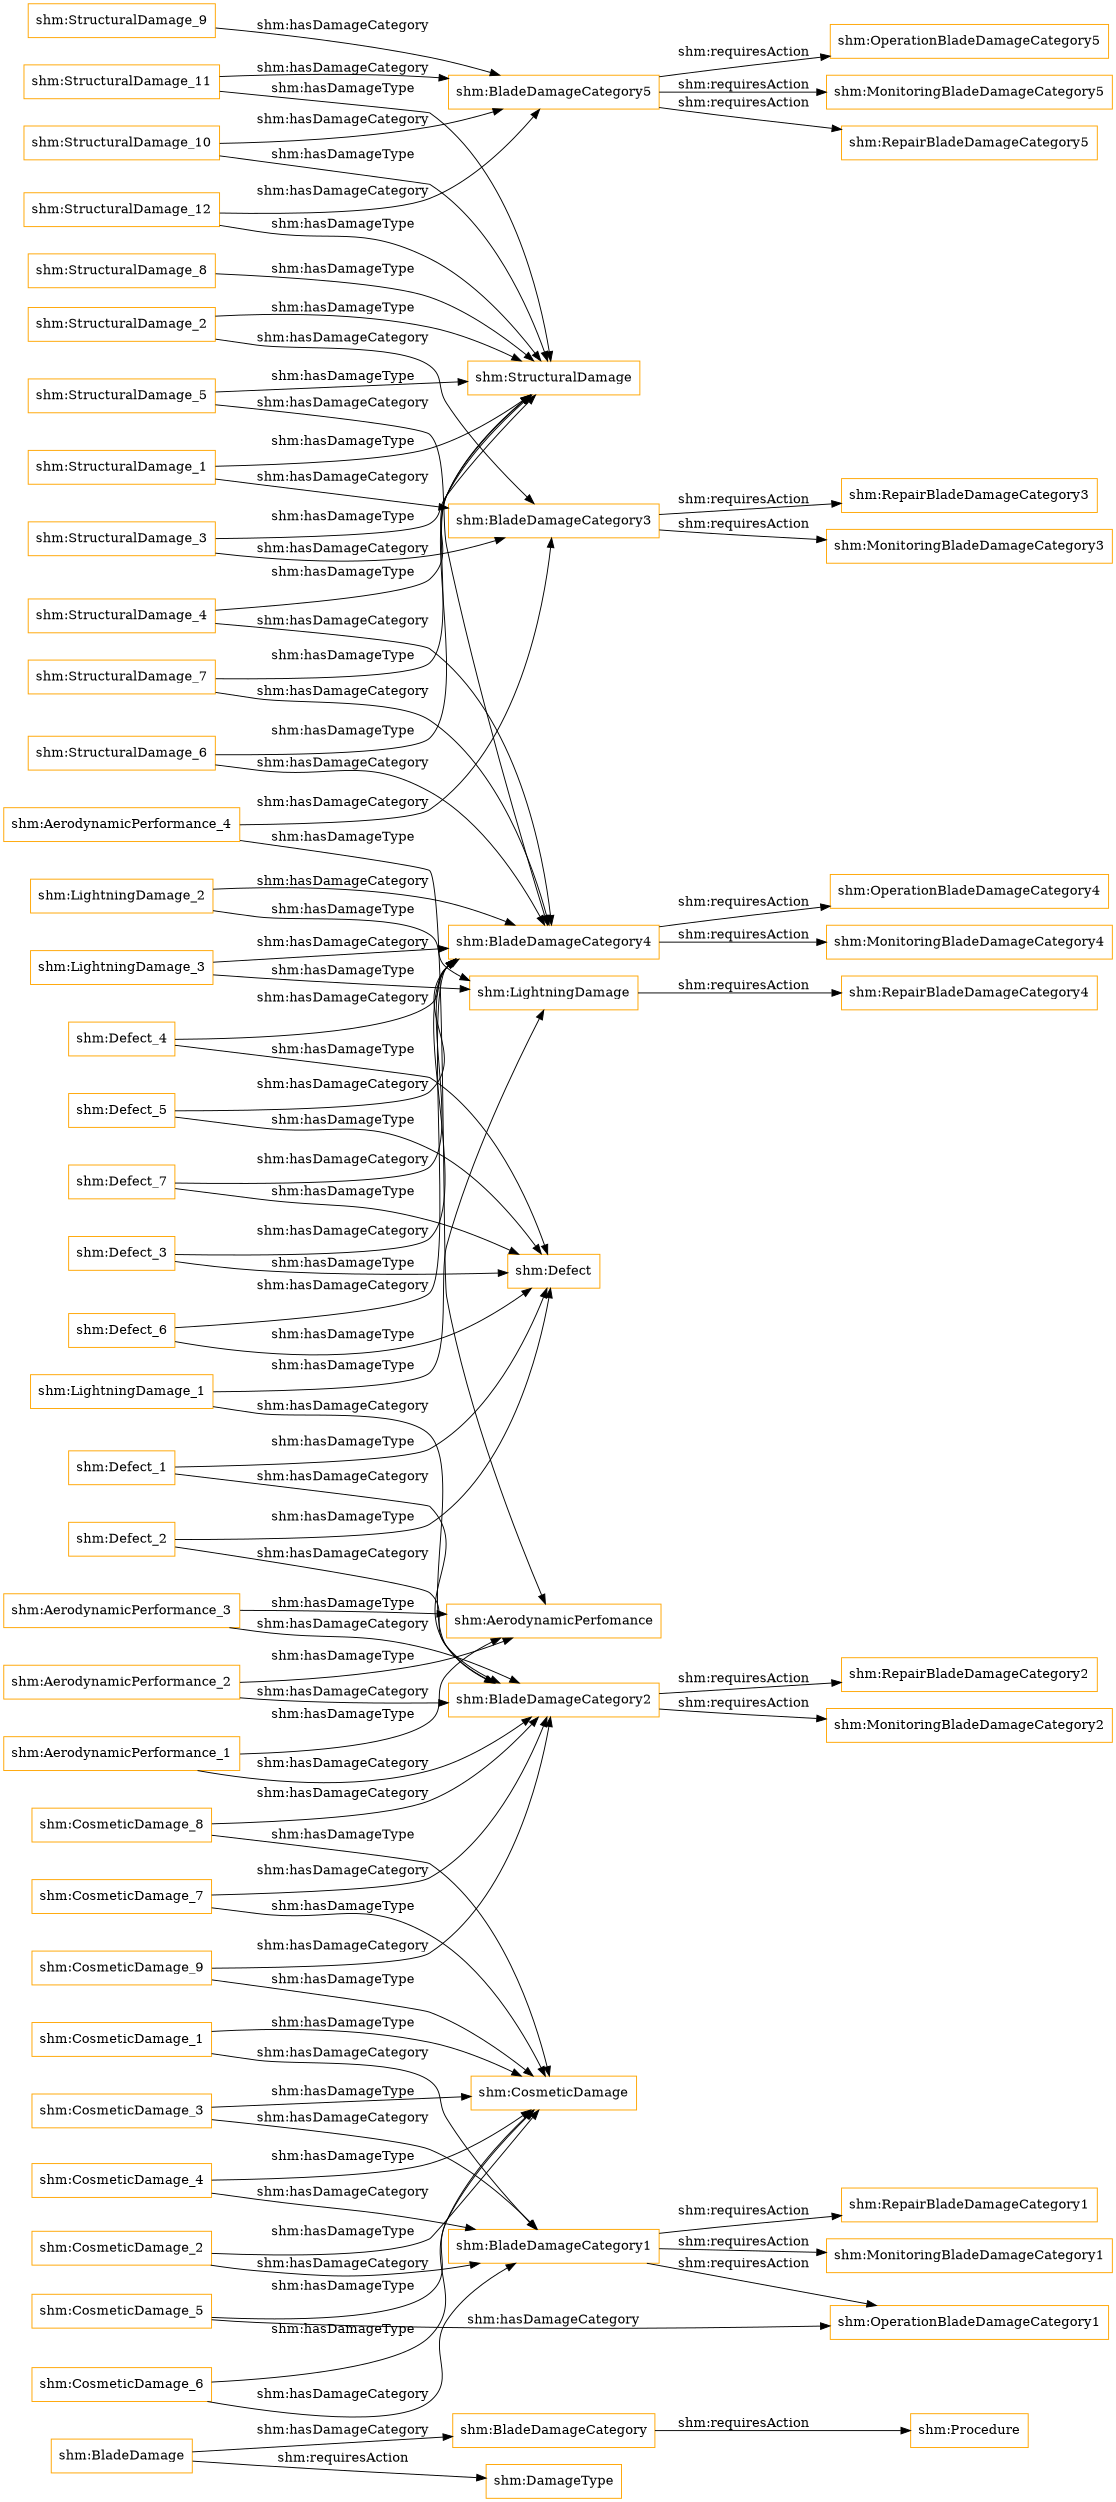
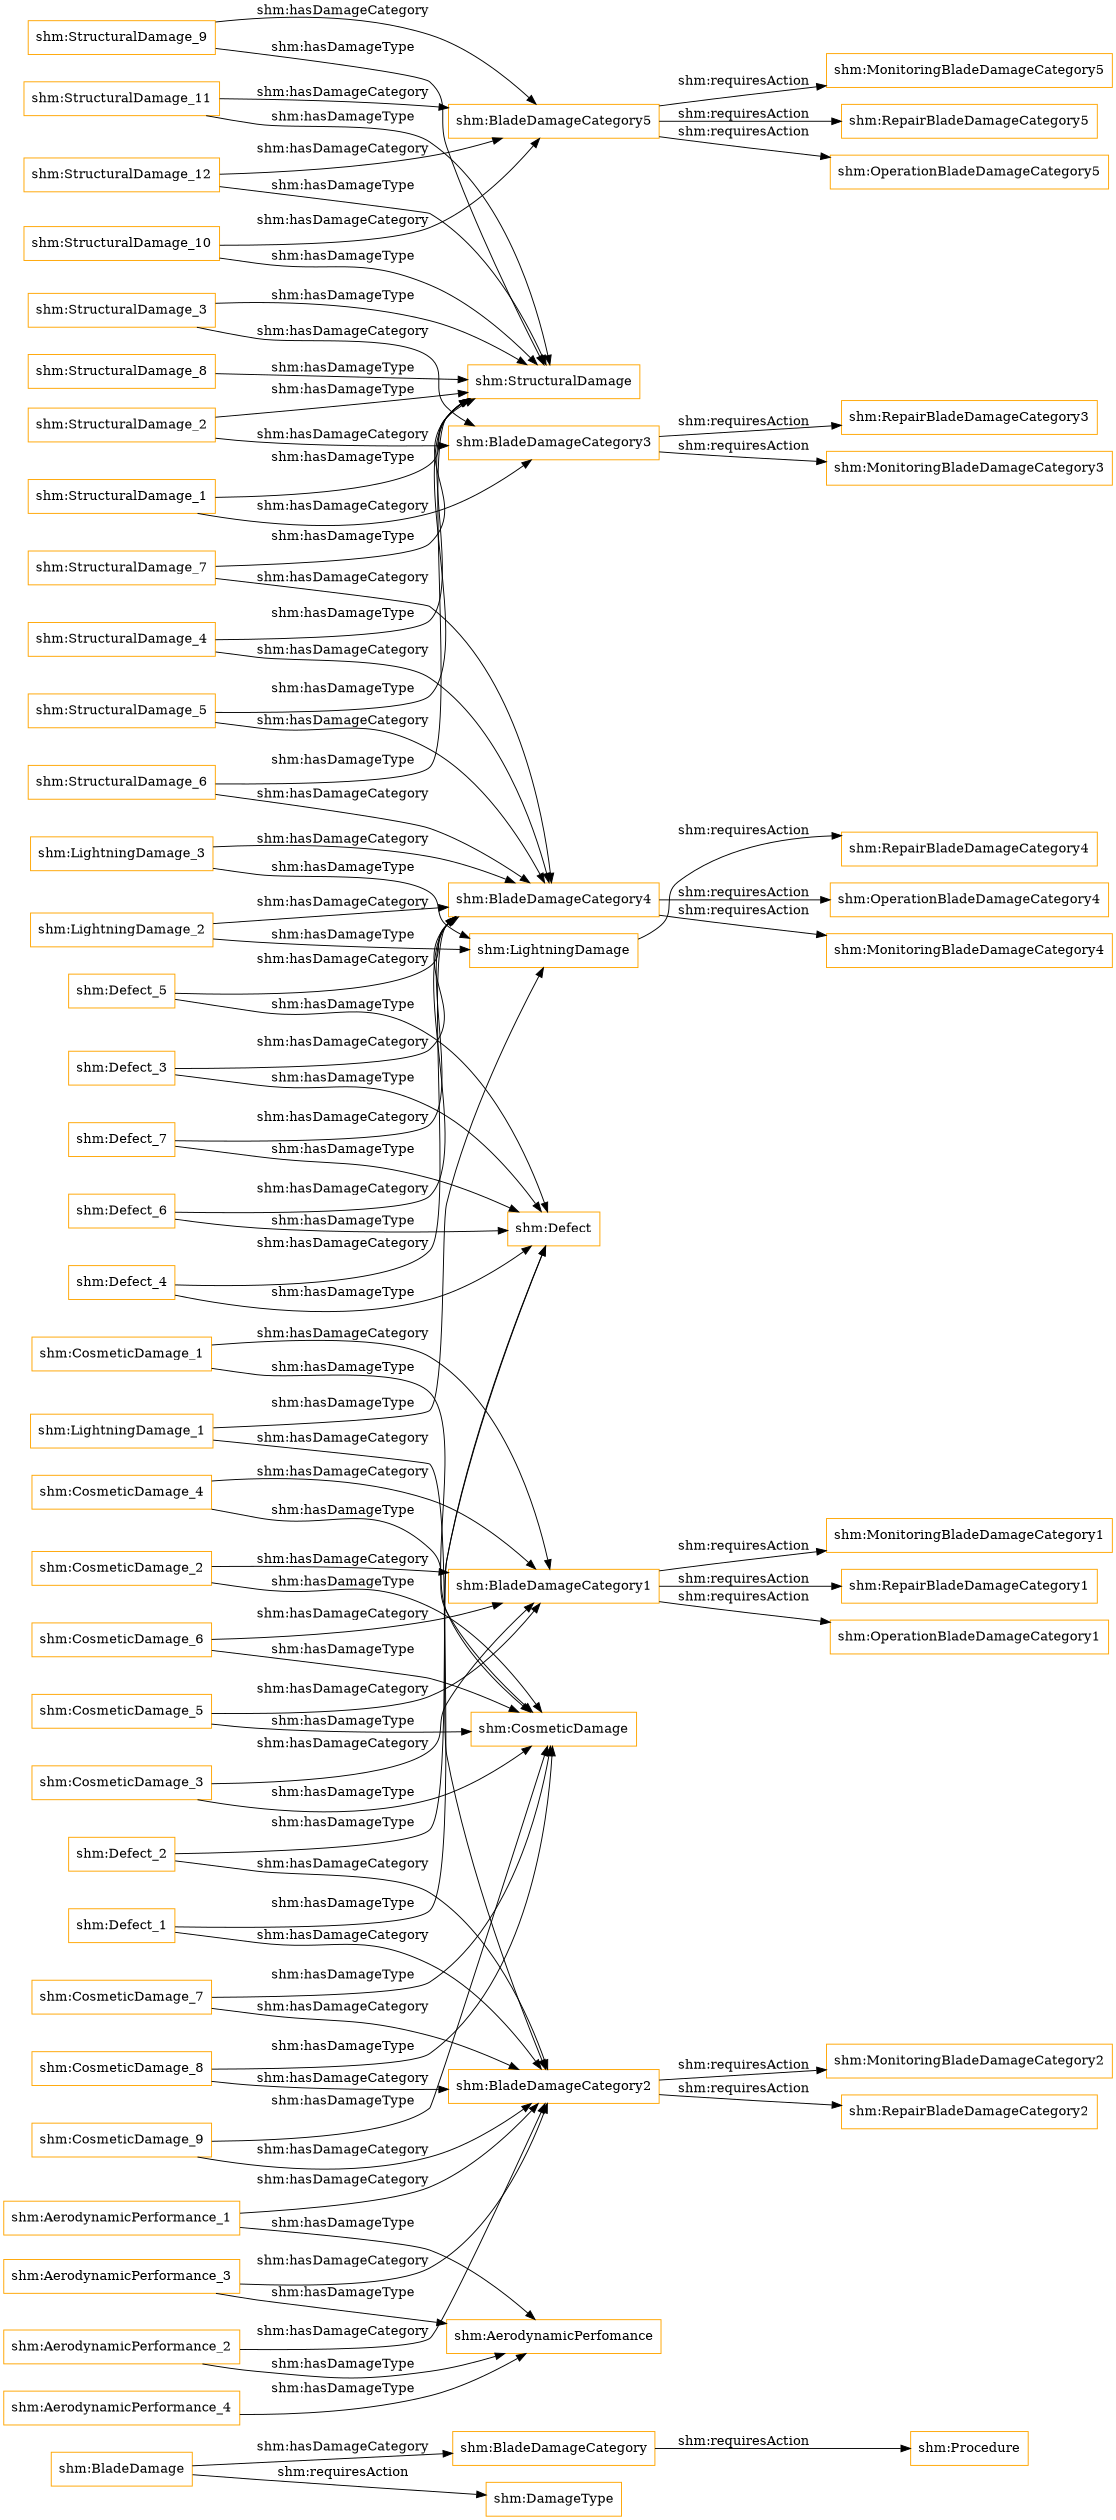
none -> (443, 119)
(468, 773) -> none
(516, 2328) -> (389, 1706)
